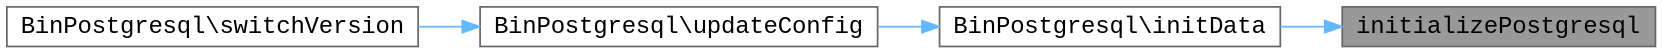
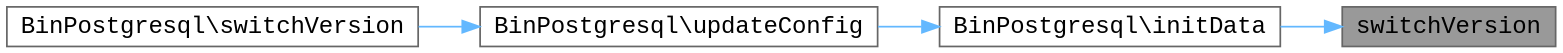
(1499, 27) -> (1449, 27)
